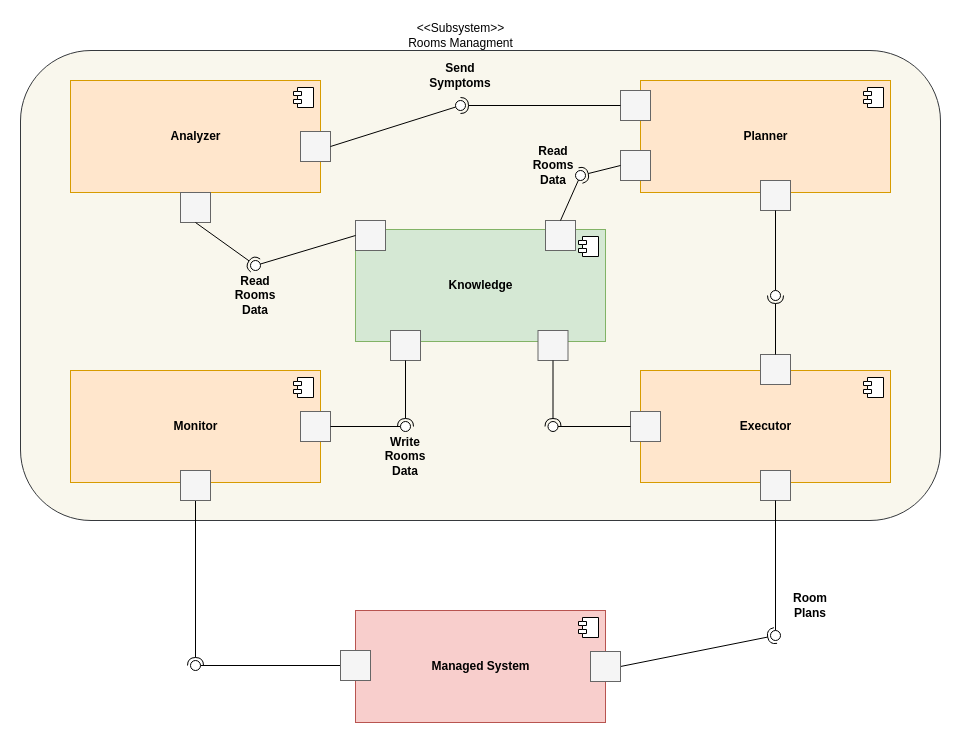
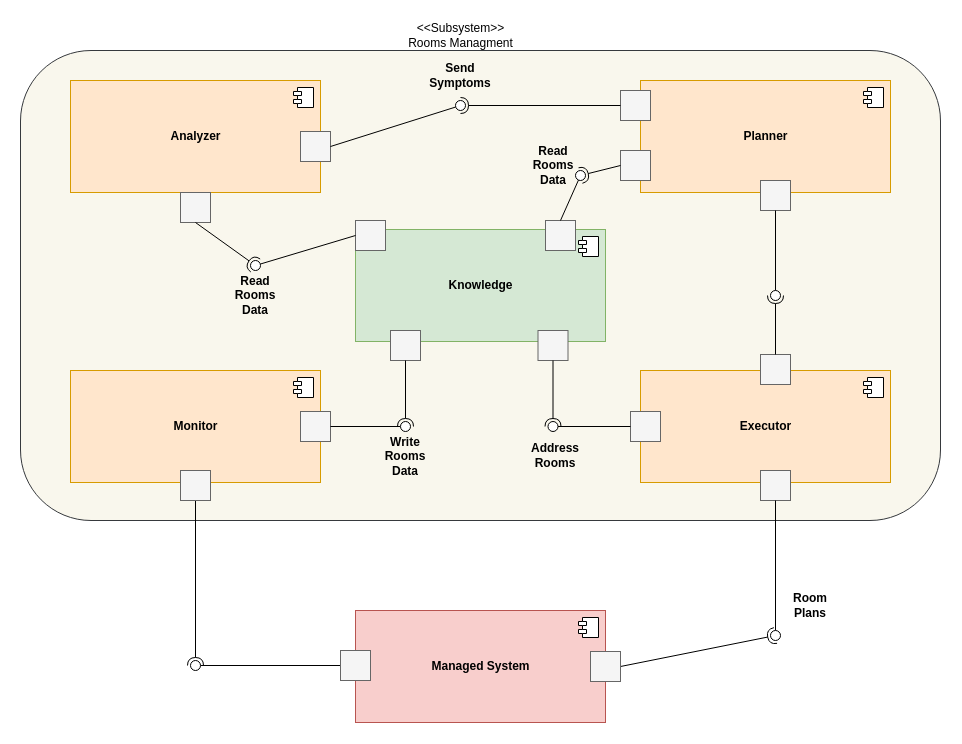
none -> (556, 456)
